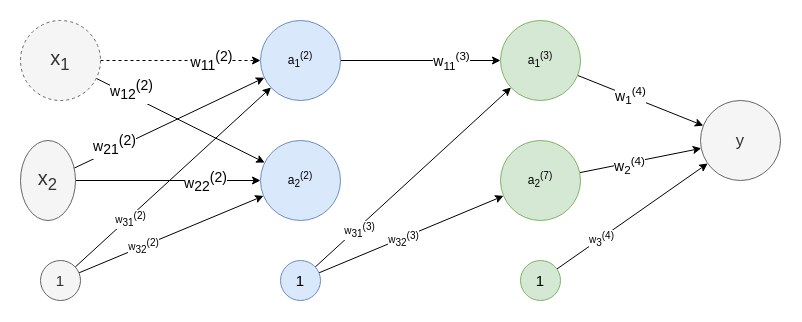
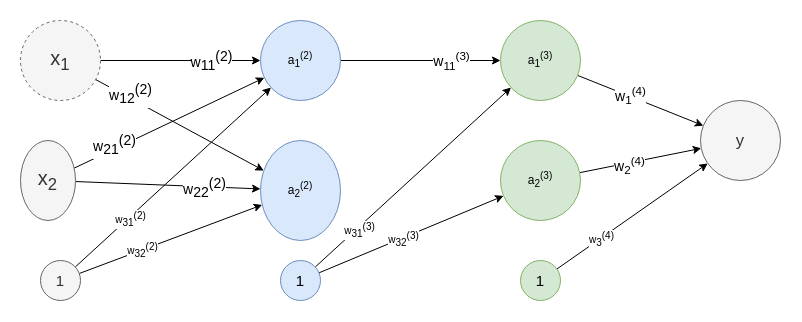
(146, 61) -> (146, 61)
(301, 181) -> (301, 191)
(541, 181) -> (541, 181)
